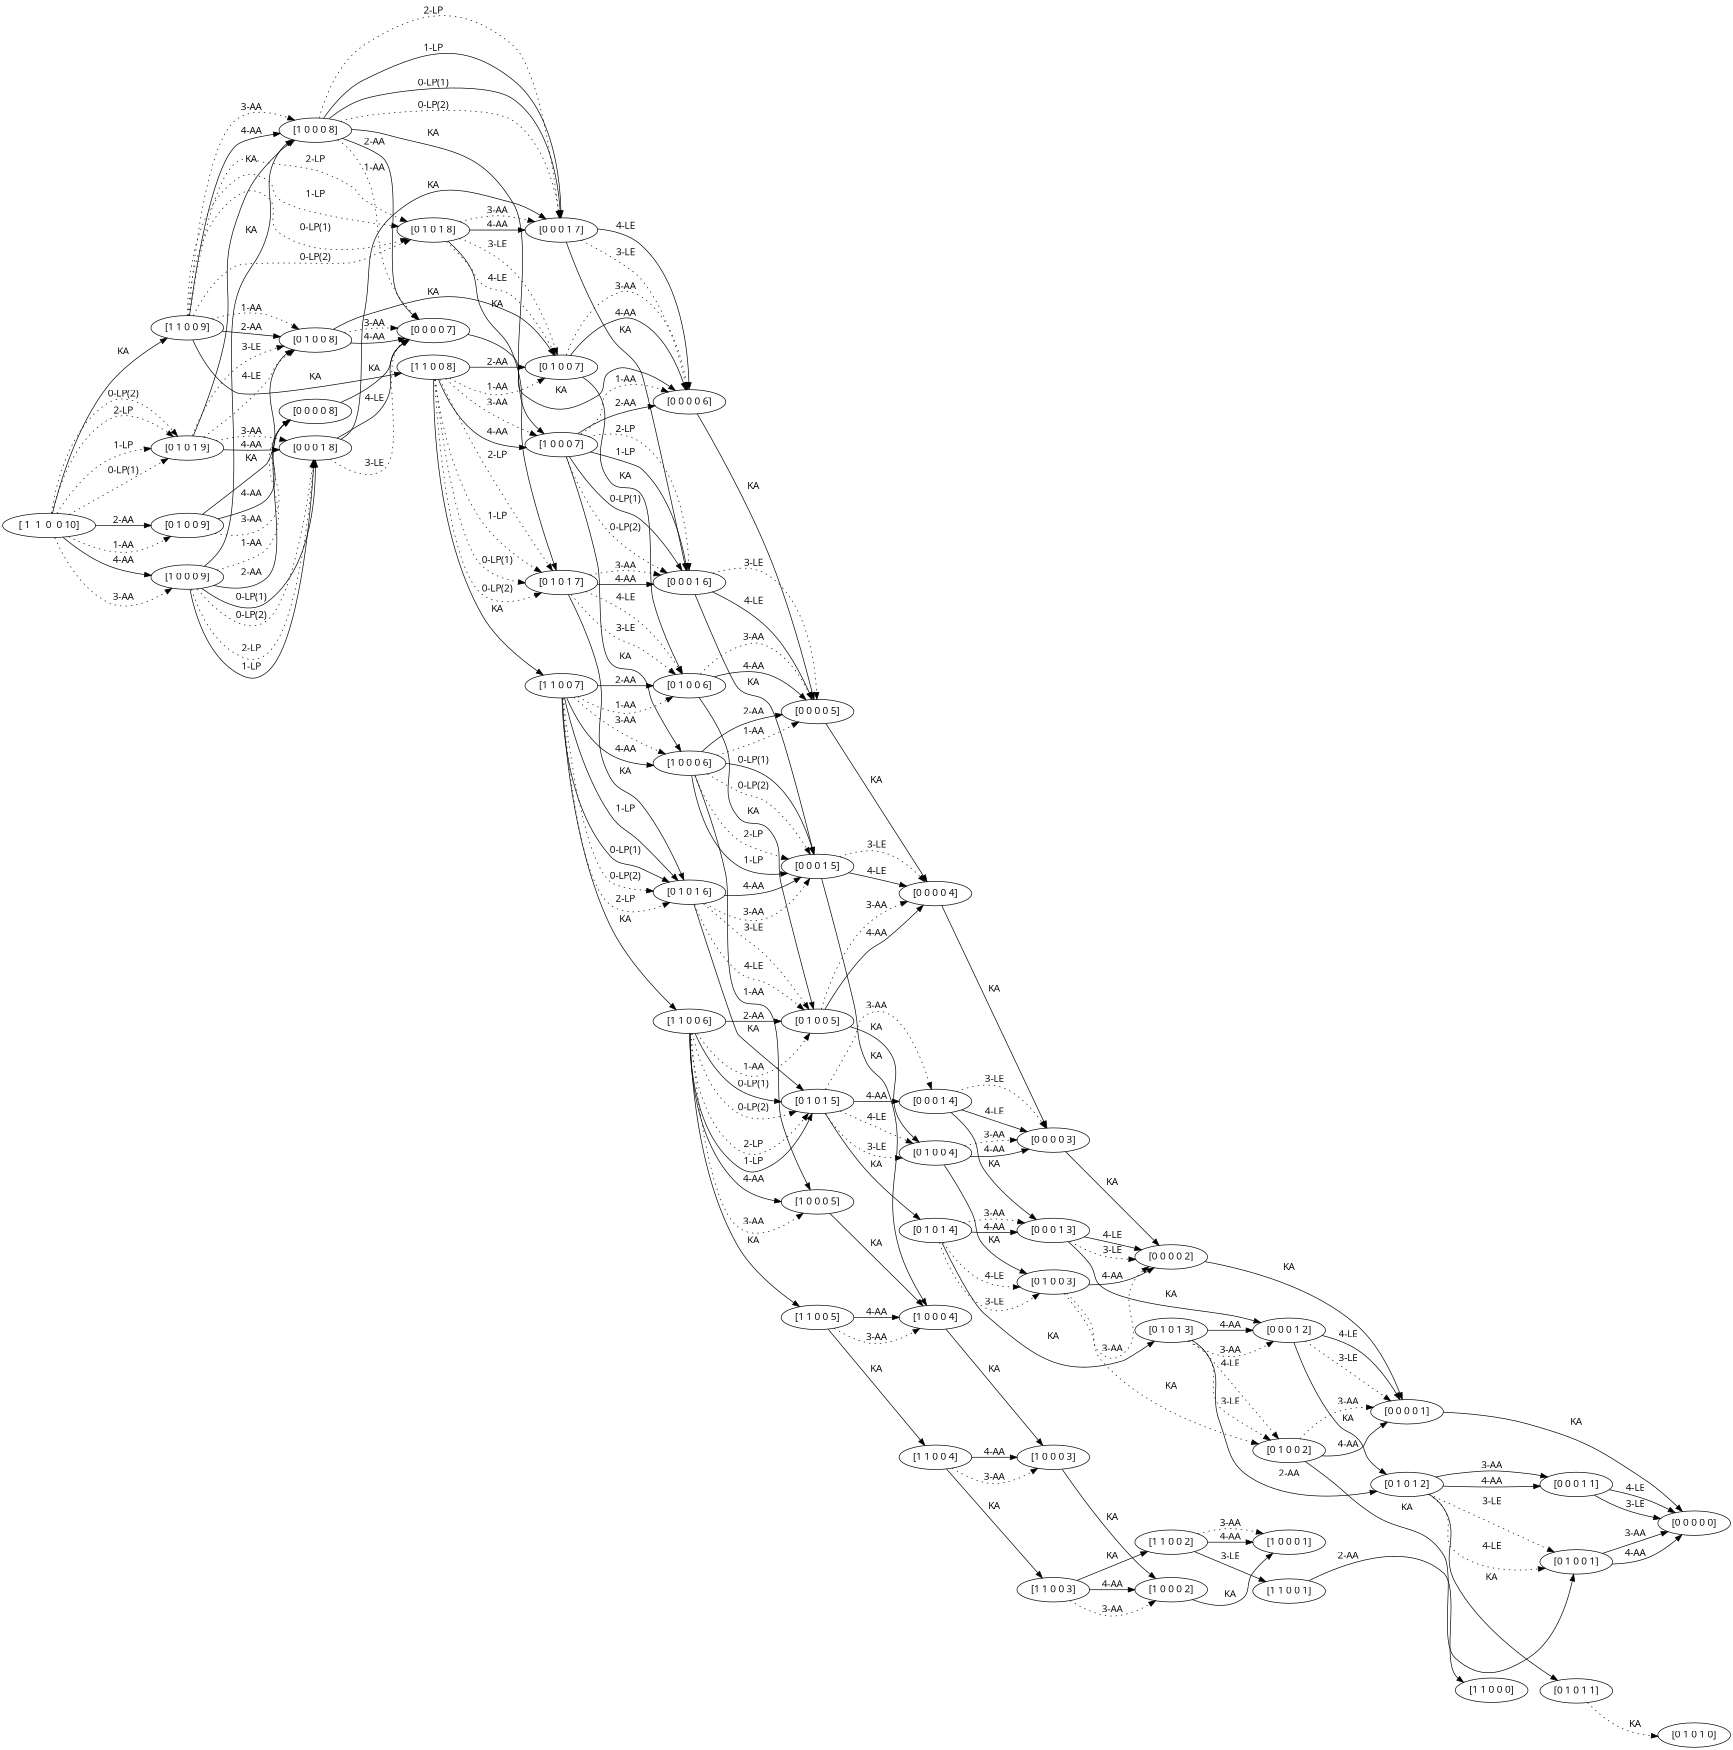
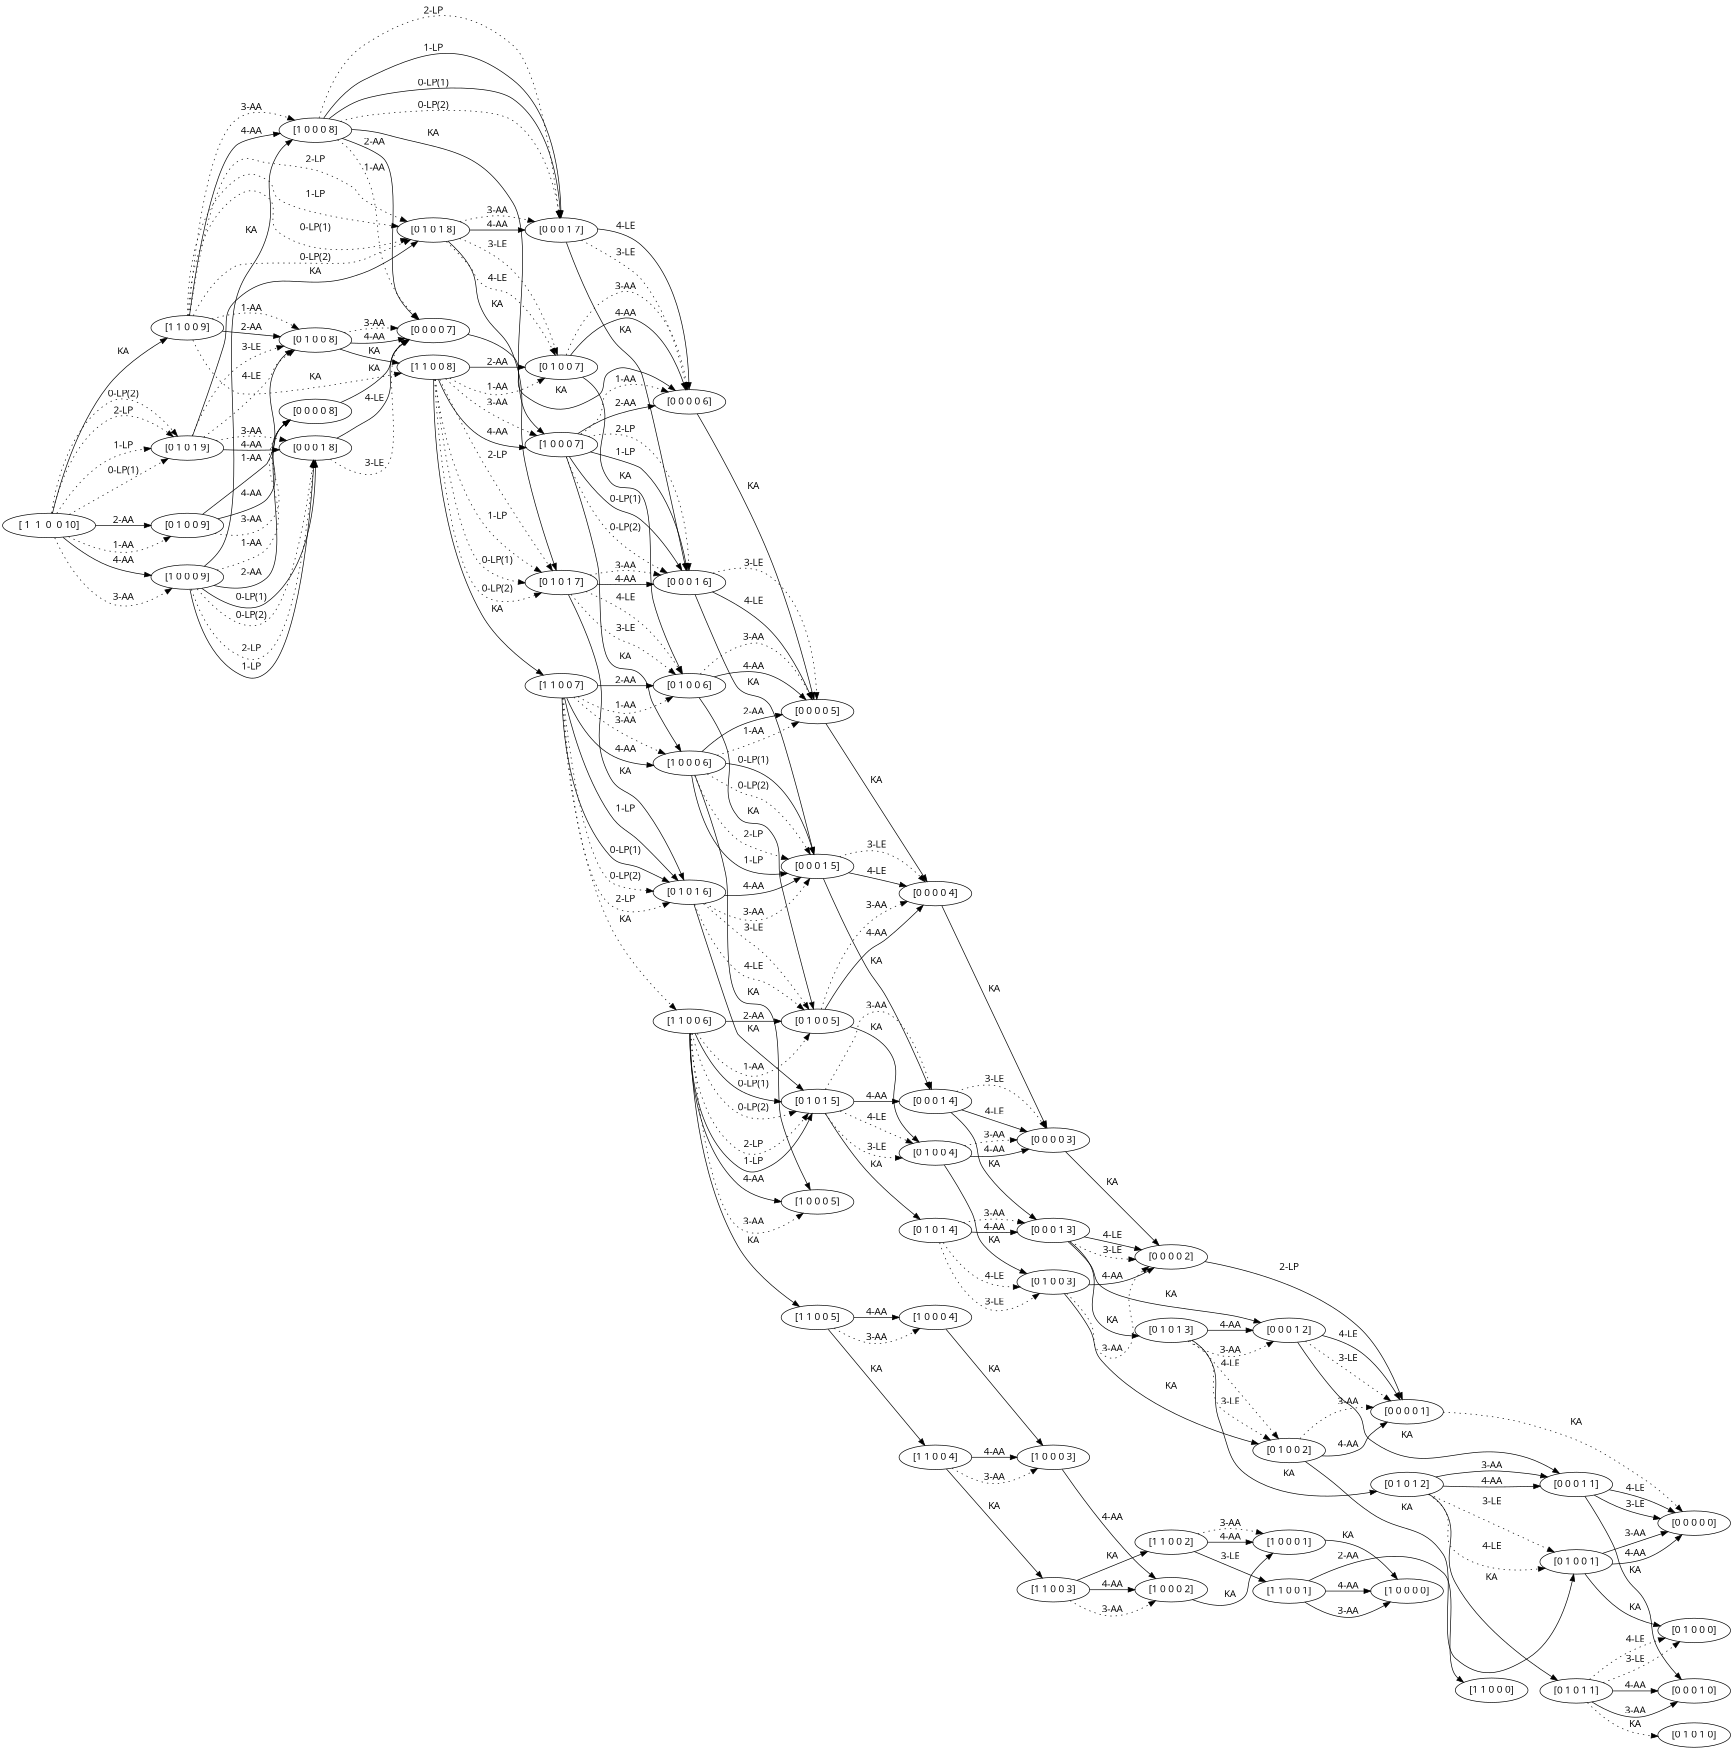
(369, 268) -> none
(227, 283) -> (255, 288)
(448, 297) -> (366, 357)
(281, 392) -> (281, 392)
(251, 459) -> (251, 459)
(601, 903) -> (601, 903)
(753, 992) -> (753, 992)
(886, 1086) -> (875, 981)
(874, 1257) -> none
(1289, 1267) -> (1289, 1267)
(1024, 1346) -> (1093, 1297)
(1137, 1392) -> (1137, 1392)
(1327, 1410) -> (1400, 1455)
(1569, 1437) -> (1569, 1437)
(1289, 1474) -> (1289, 1474)
(1112, 1517) -> (1112, 1517)
none -> (1407, 1591)
none -> (1694, 1630)
none -> (1694, 1691)
